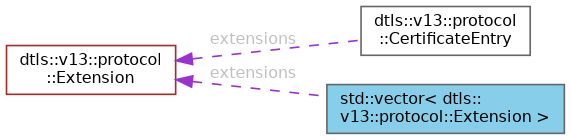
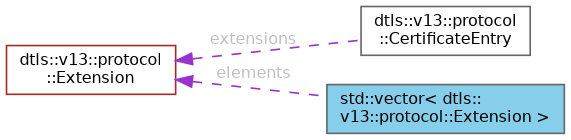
(251, 74) -> (251, 74)
